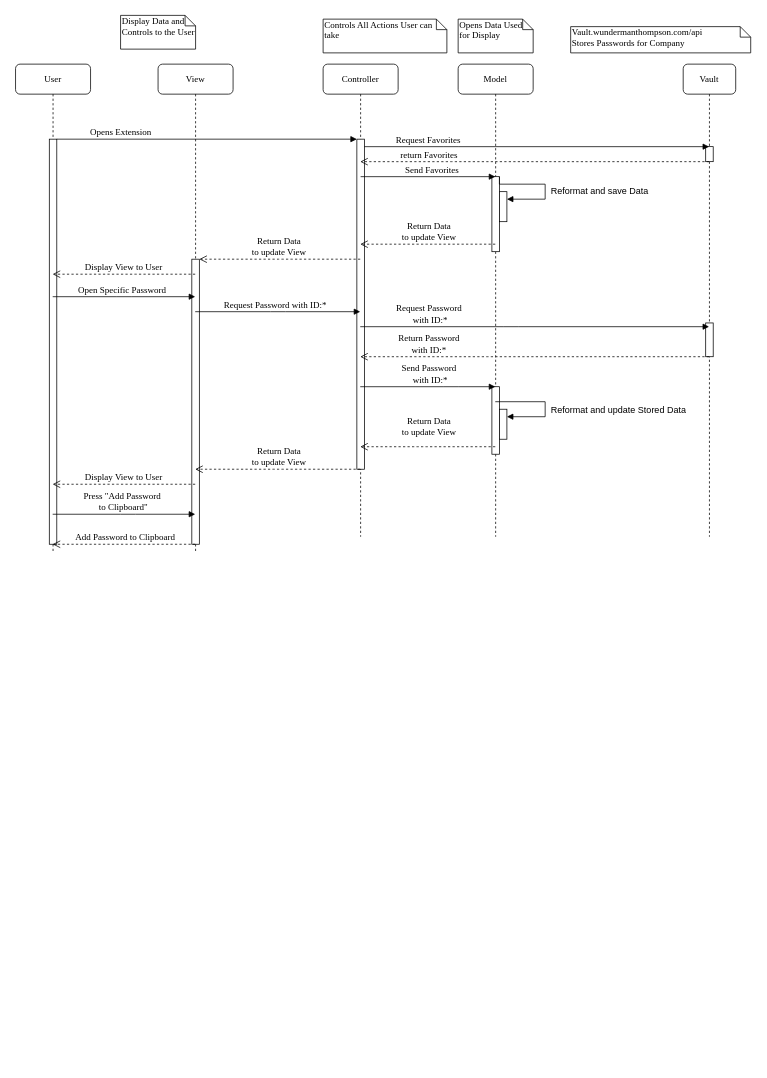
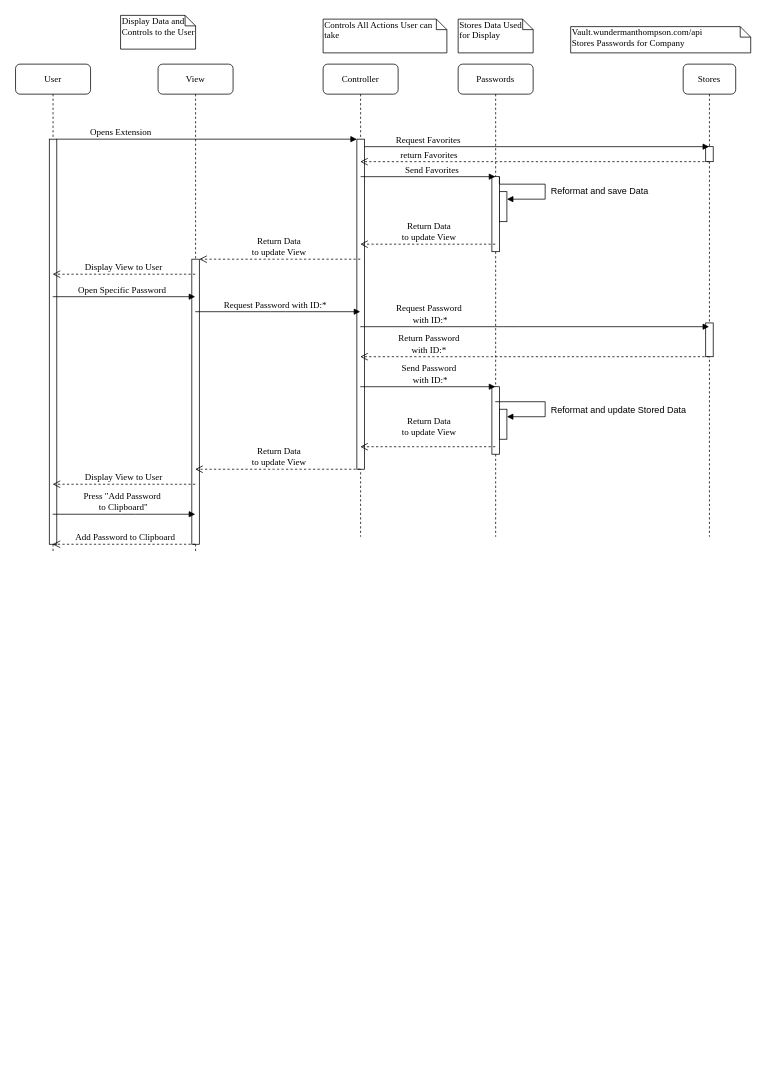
(496, 31) -> (496, 31)
(495, 79) -> (495, 79)
(709, 79) -> (709, 79)
